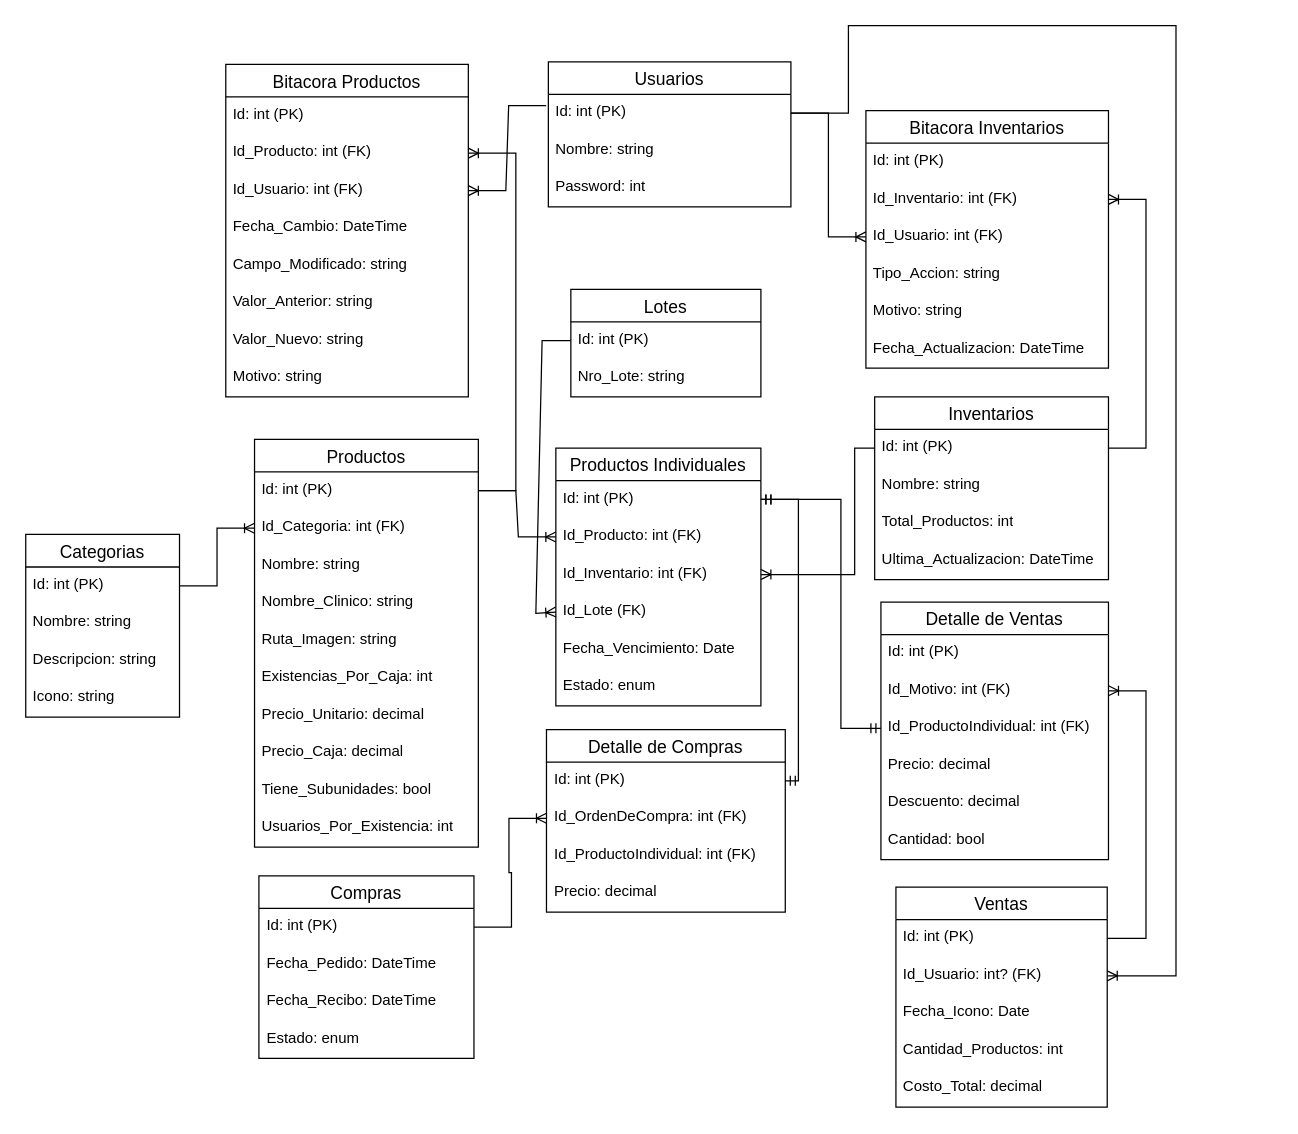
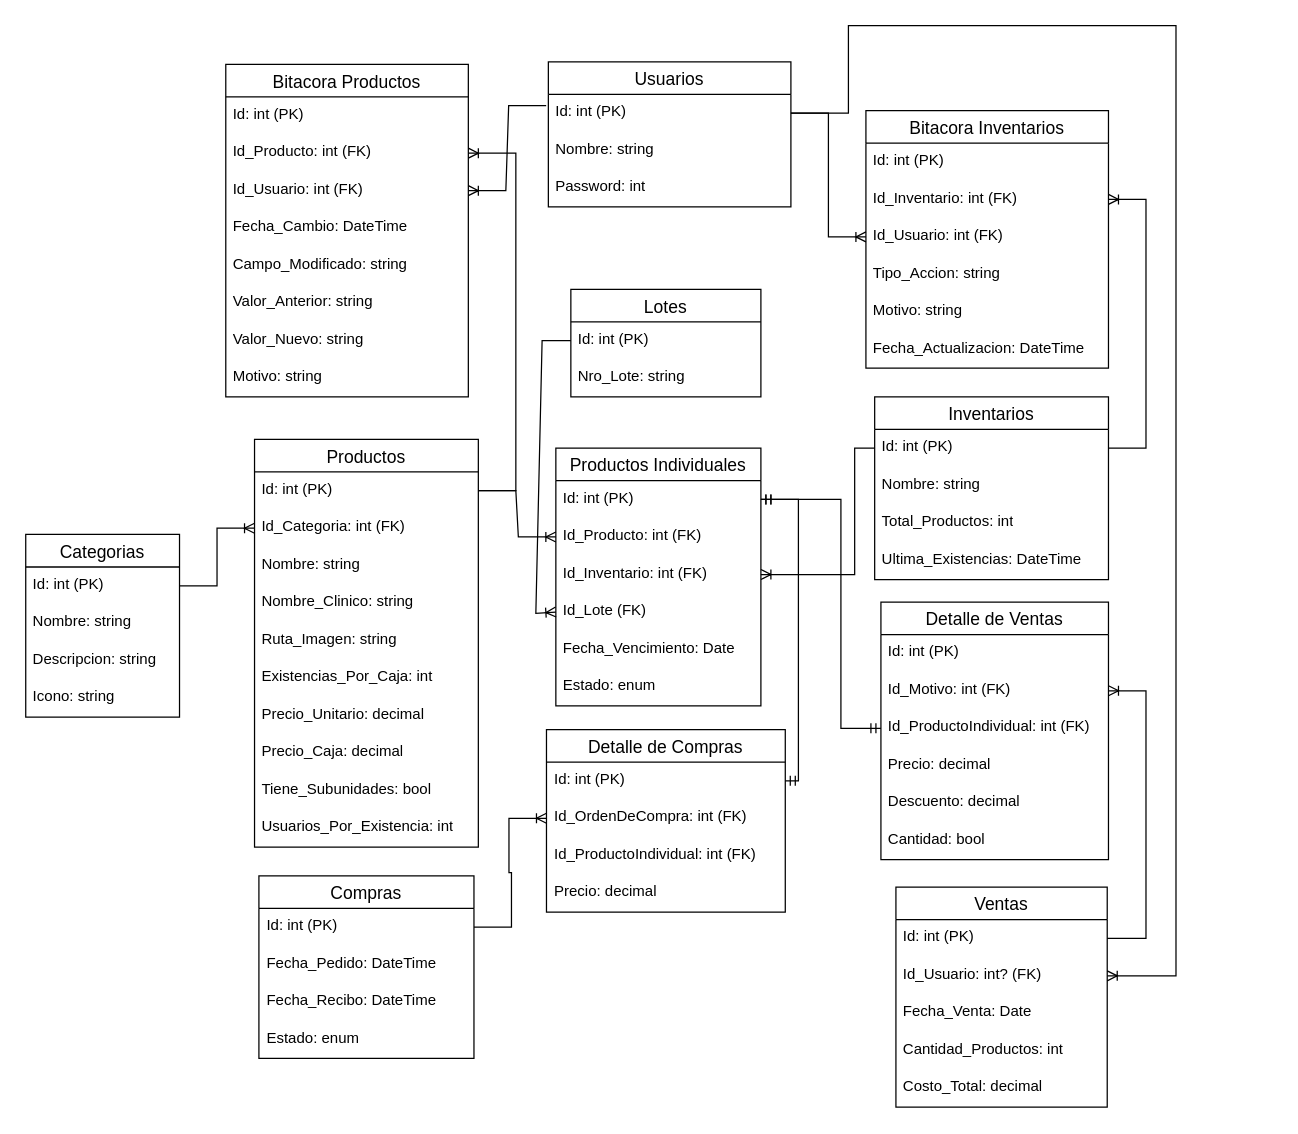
(992, 560) -> (986, 560)
(971, 1012) -> (971, 1012)
